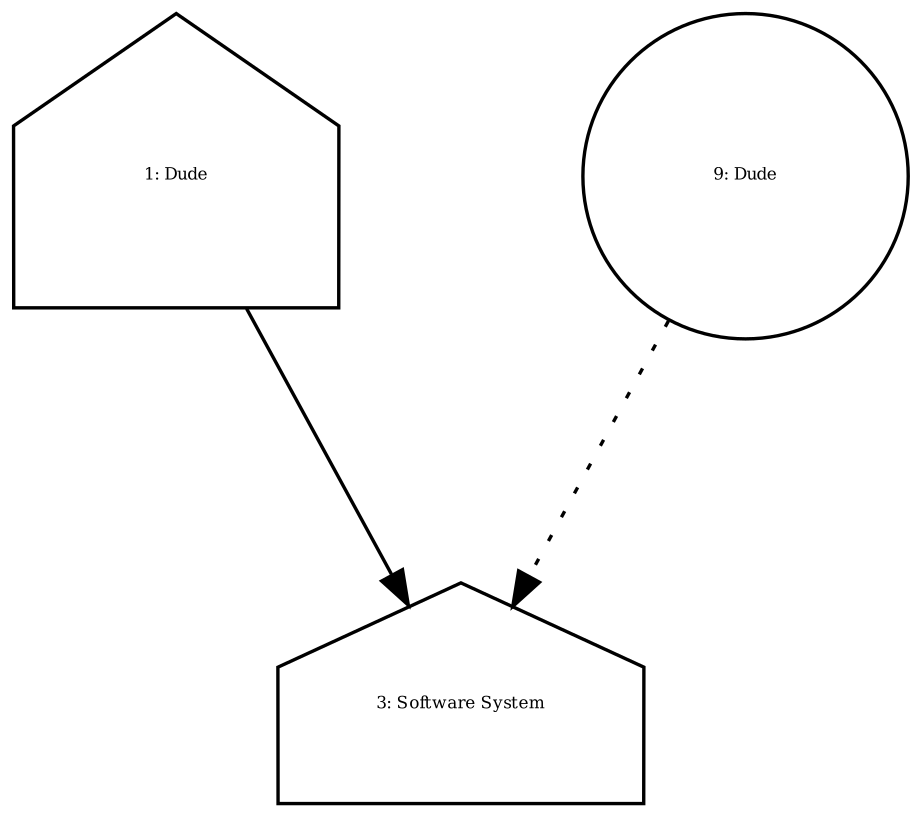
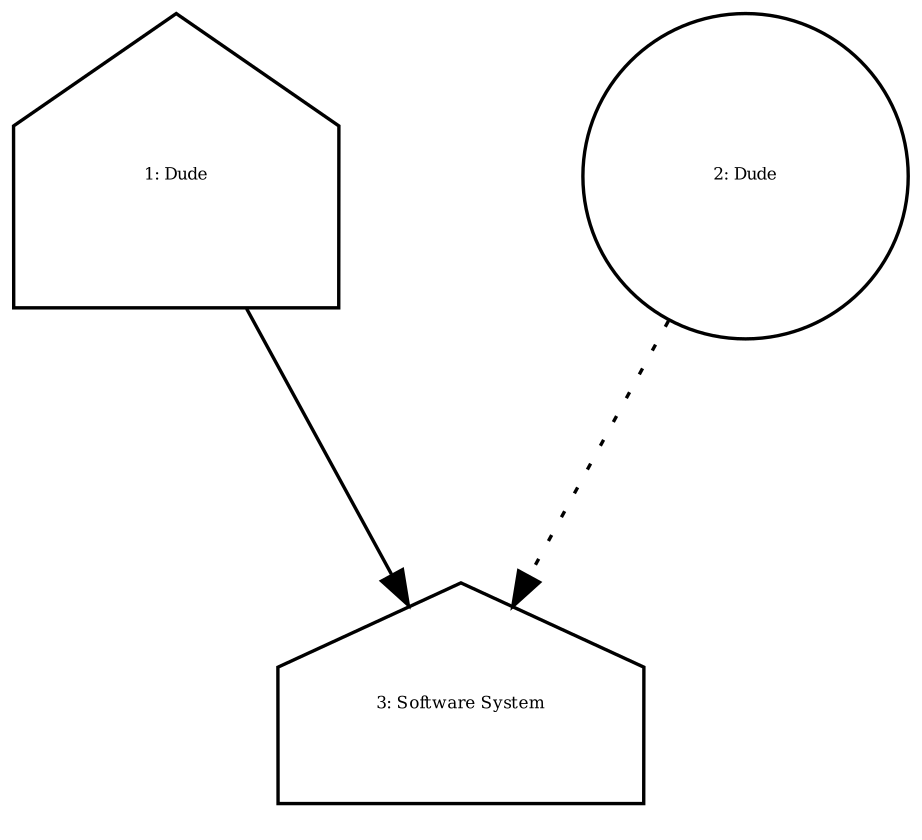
(746, 176) -> (746, 176)
